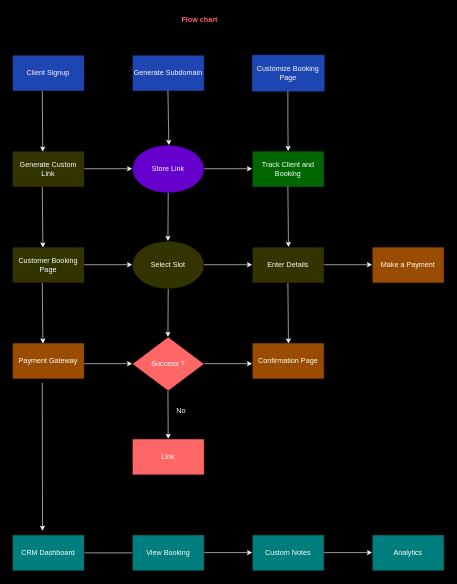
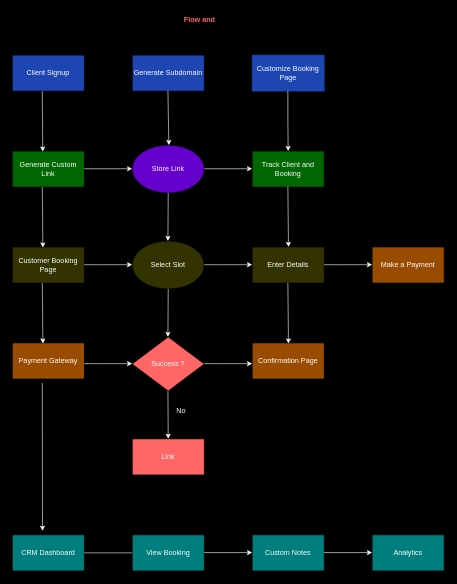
(200, 20) -> (200, 20)
(48, 169) -> (48, 169)
